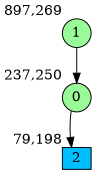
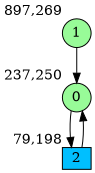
none -> (83, 134)
